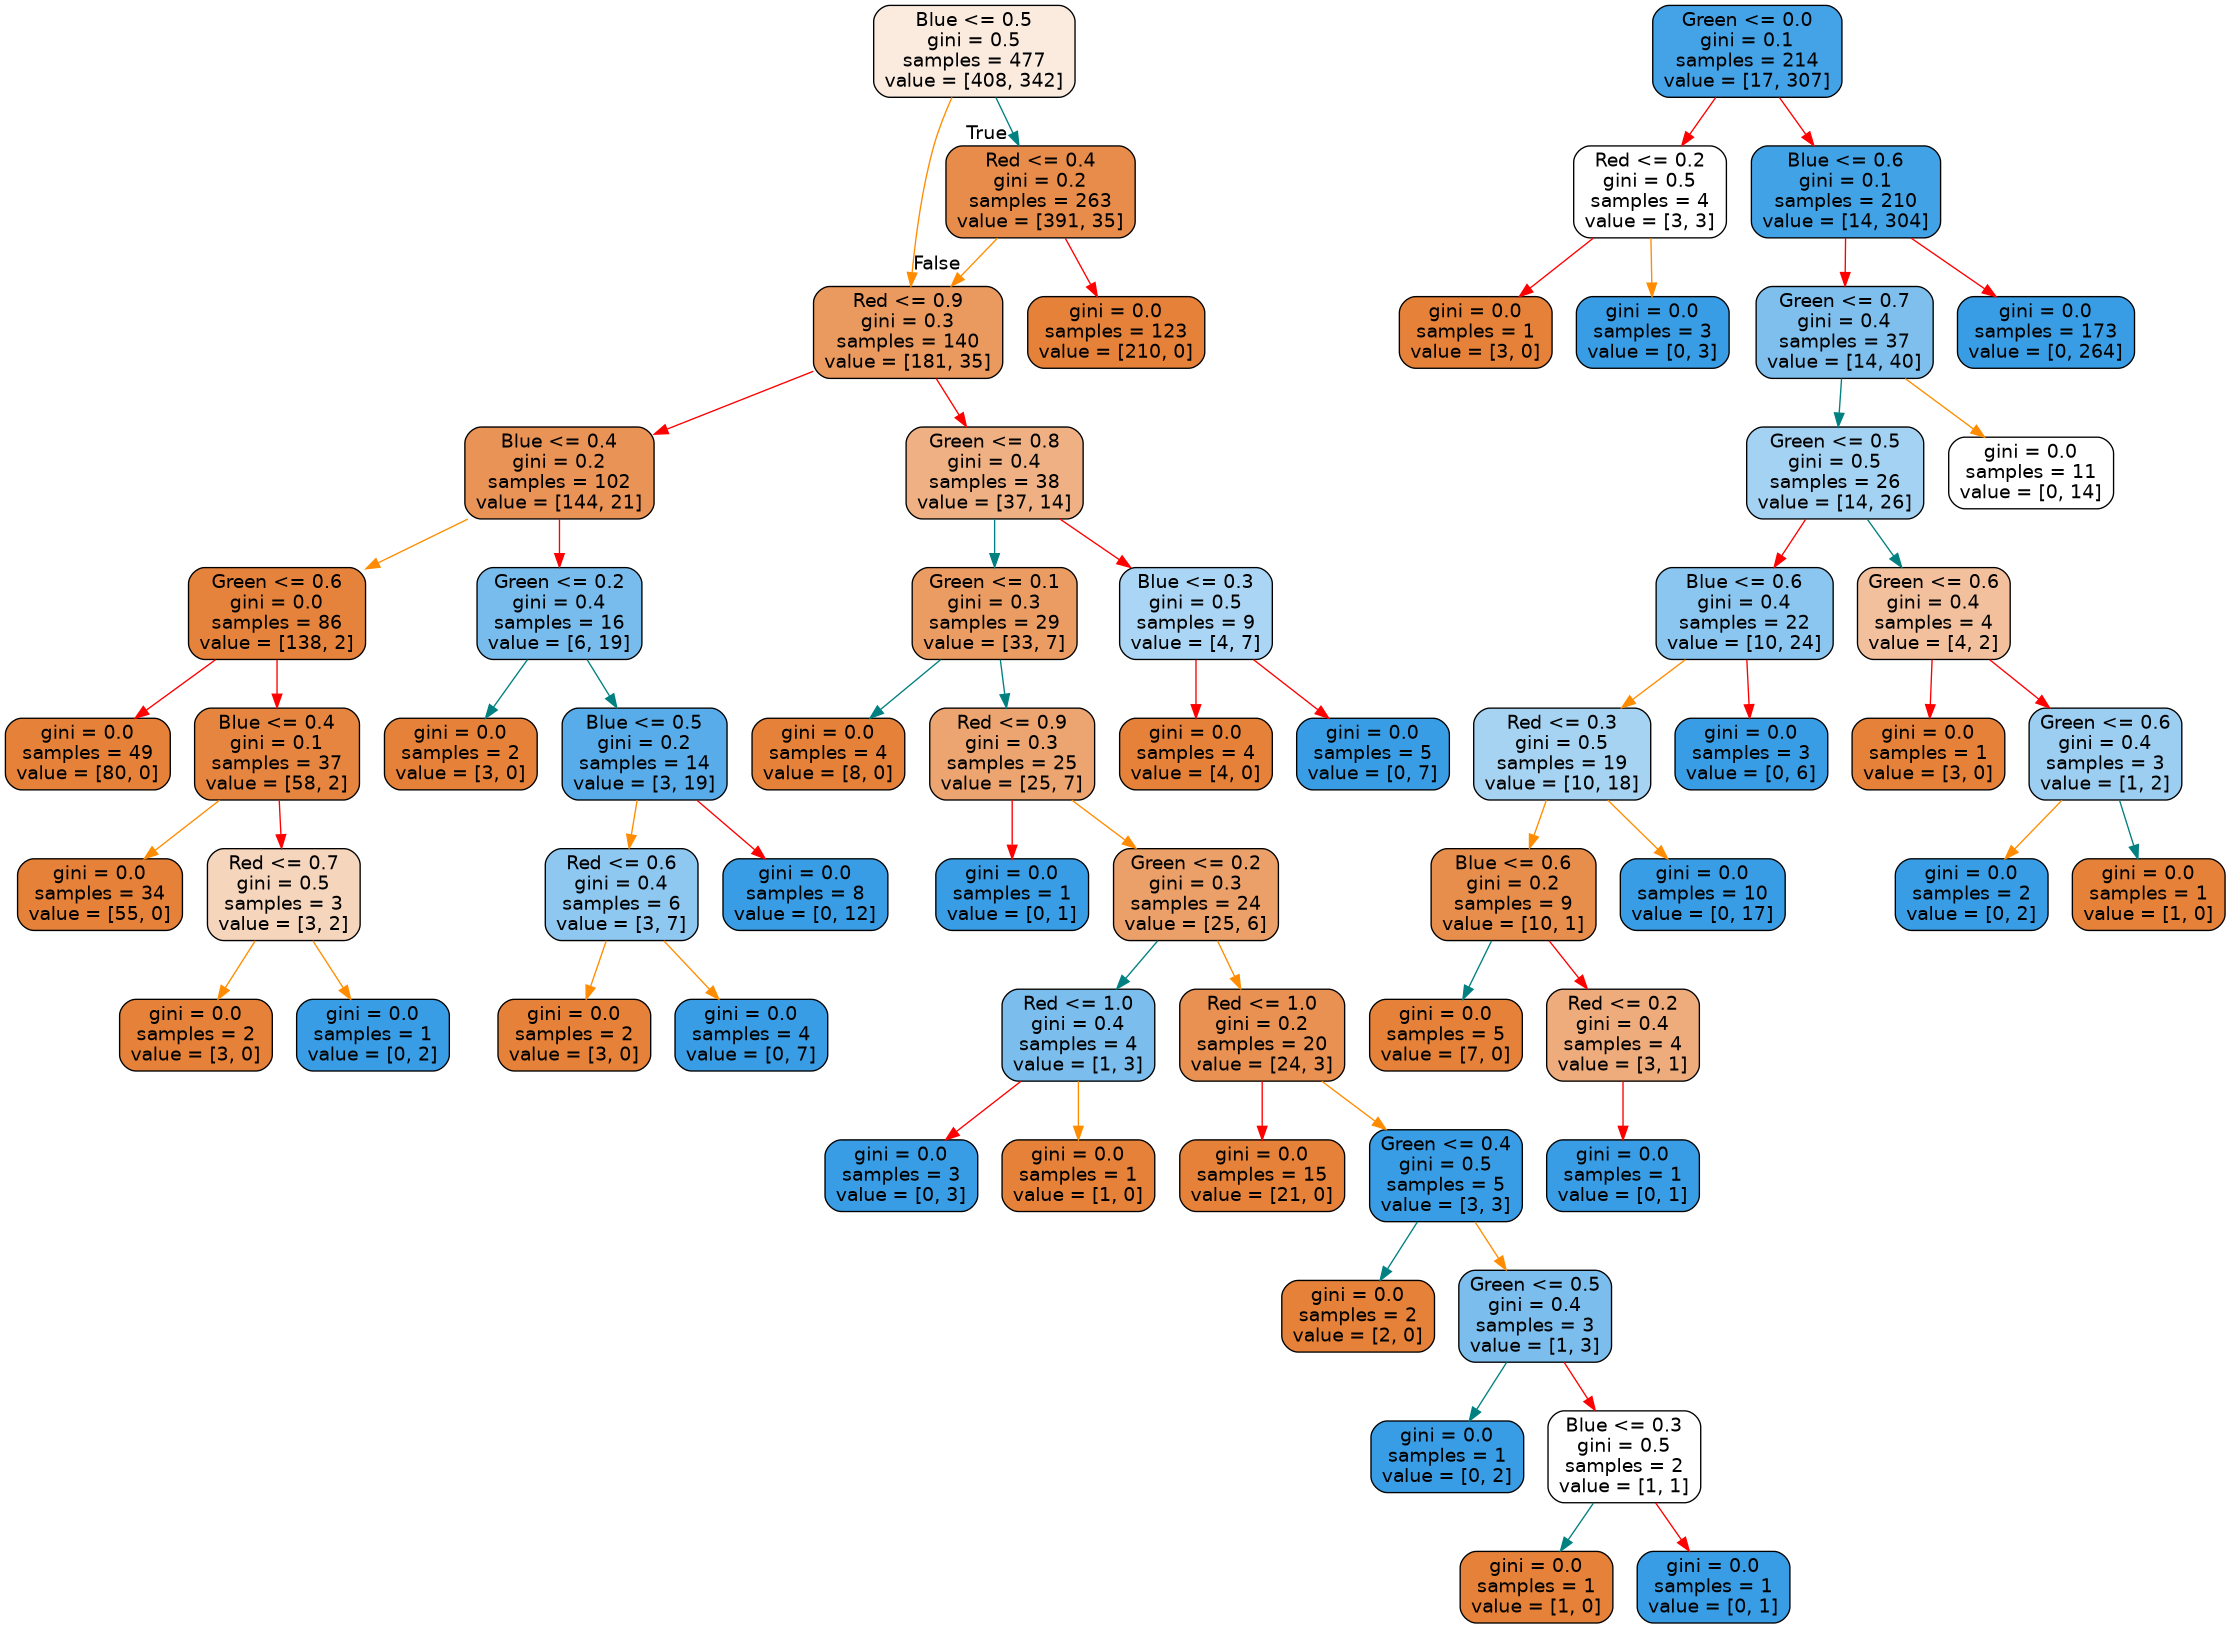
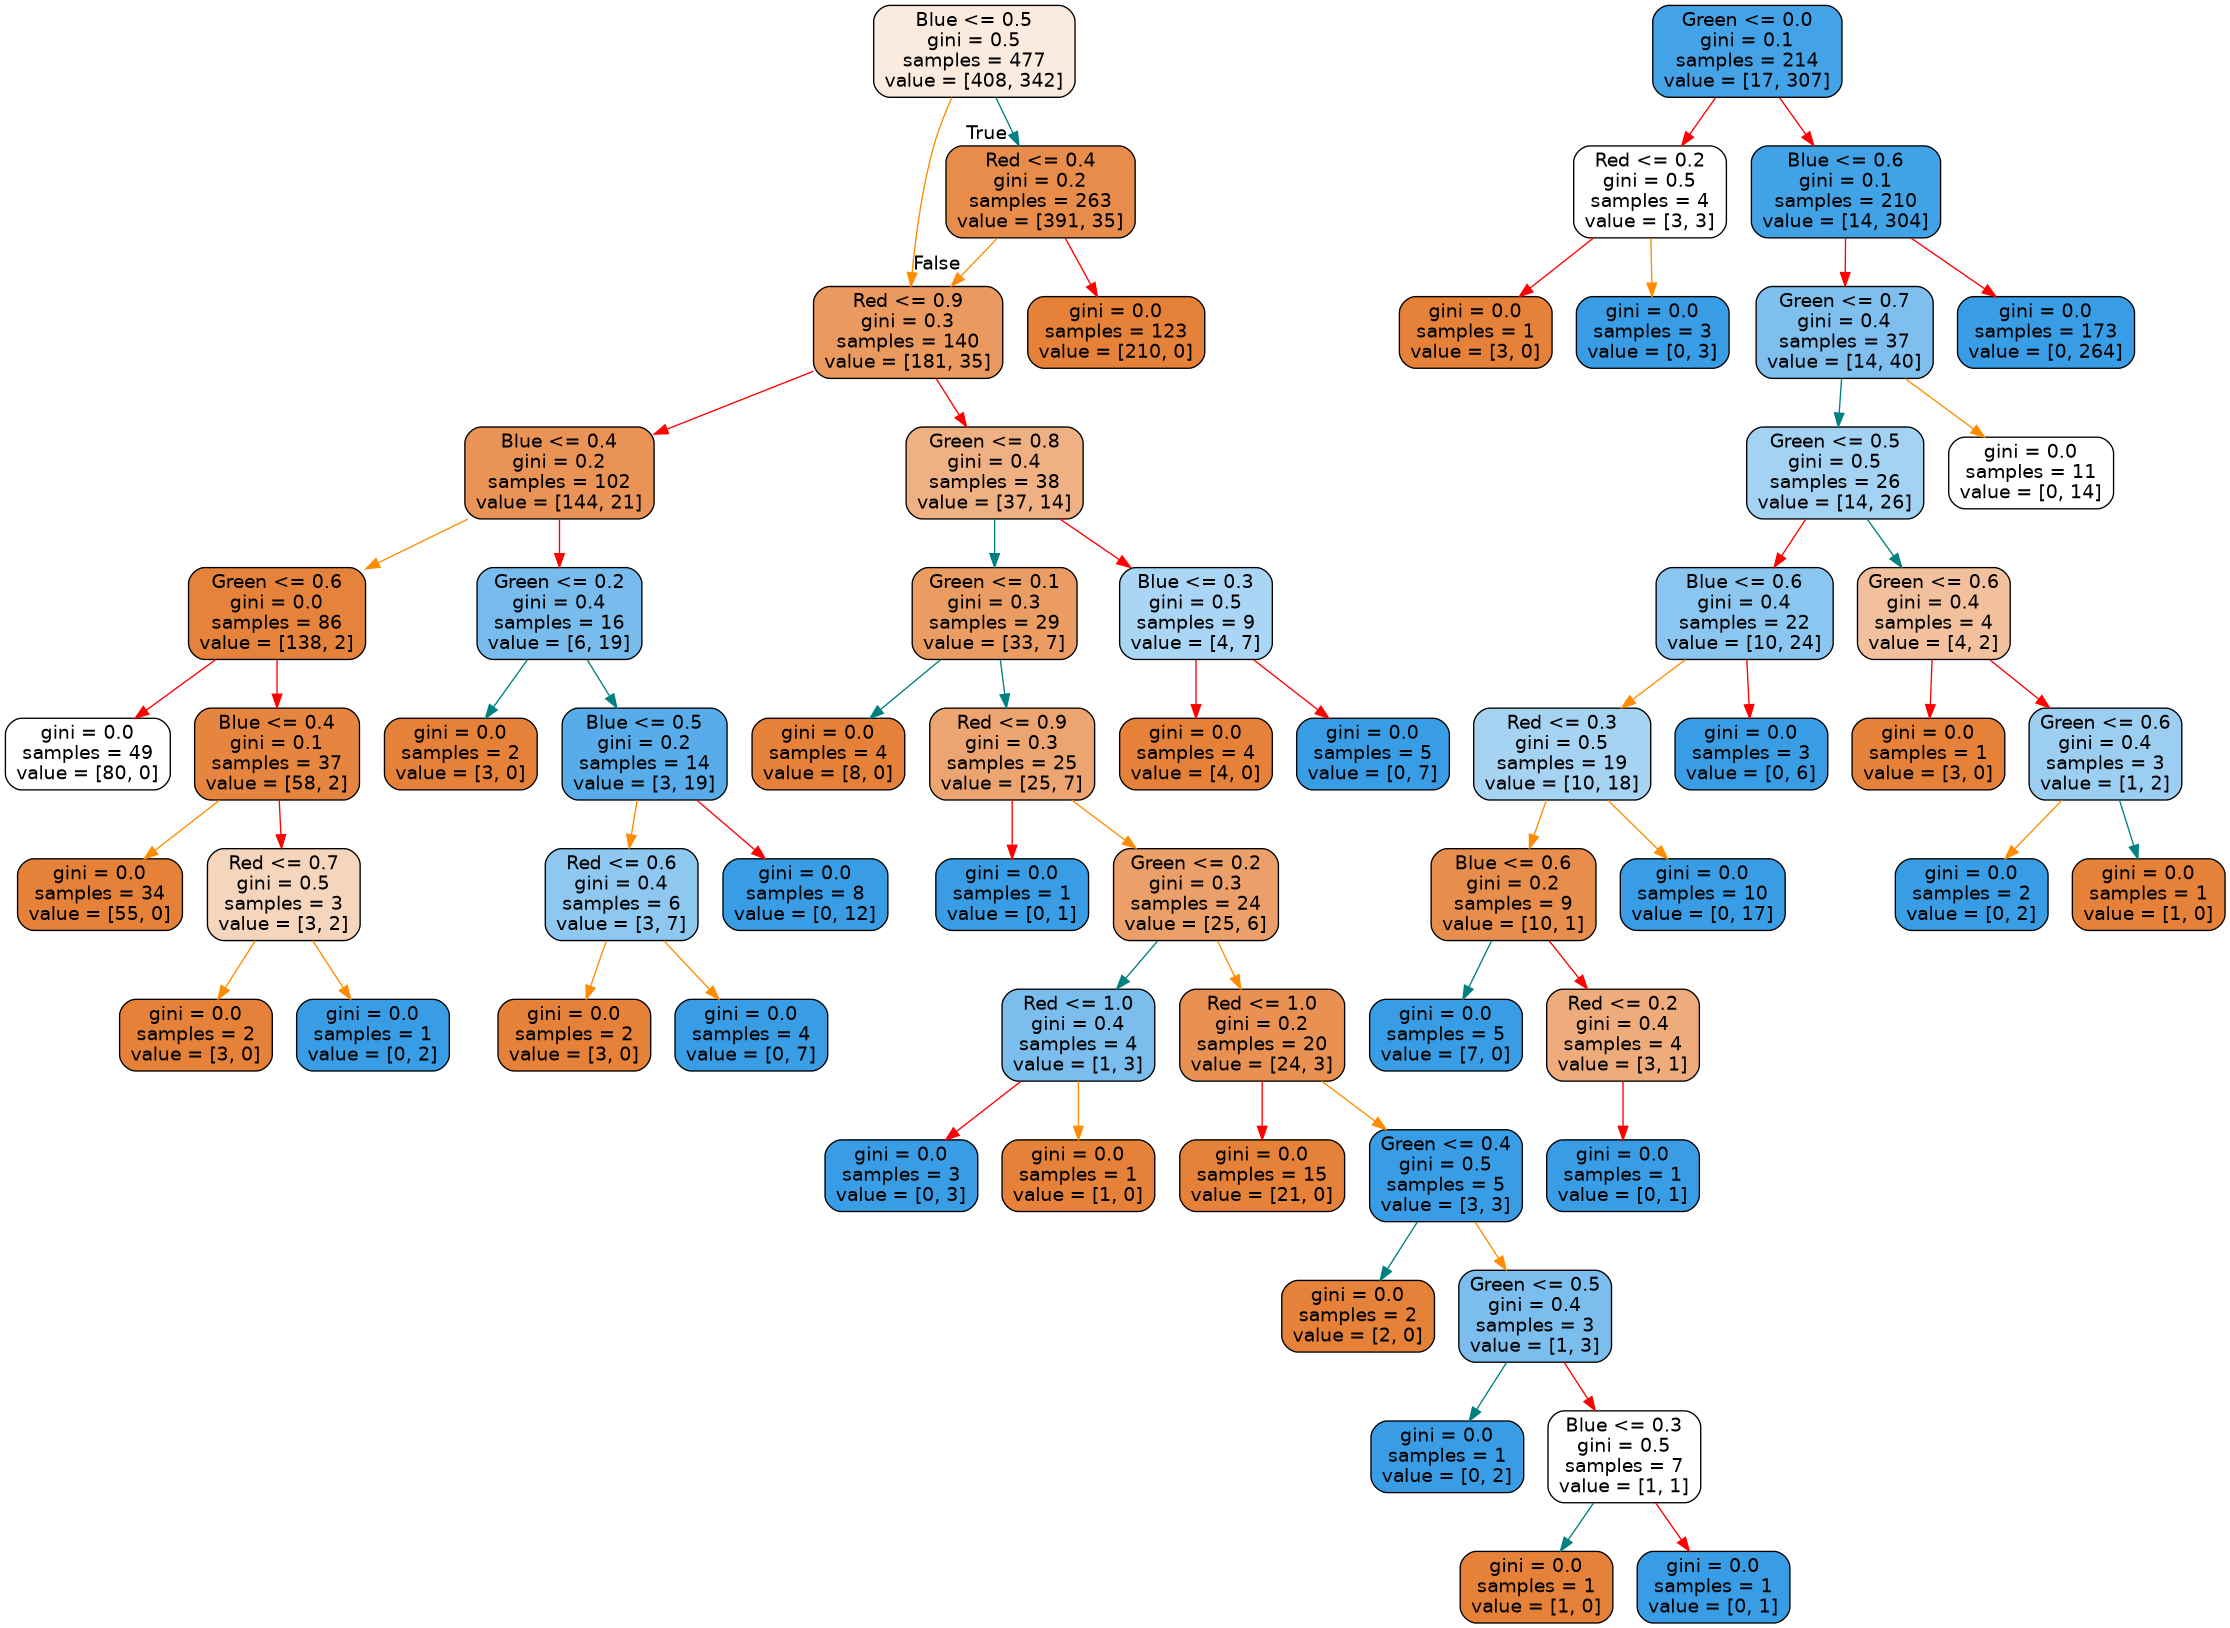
(88, 754) -> (88, 754)
(1446, 1035) -> (1446, 1035)
(1624, 1457) -> (1624, 1457)
